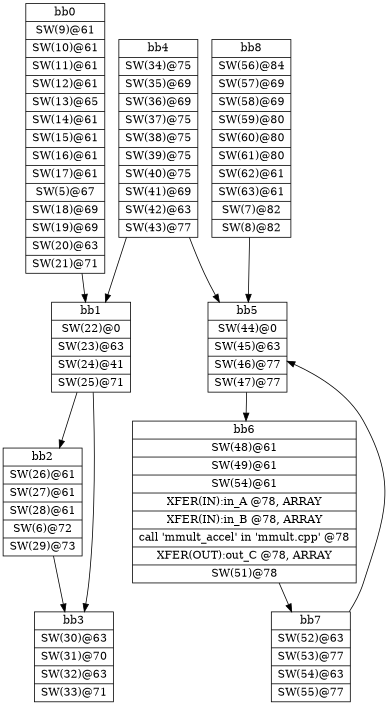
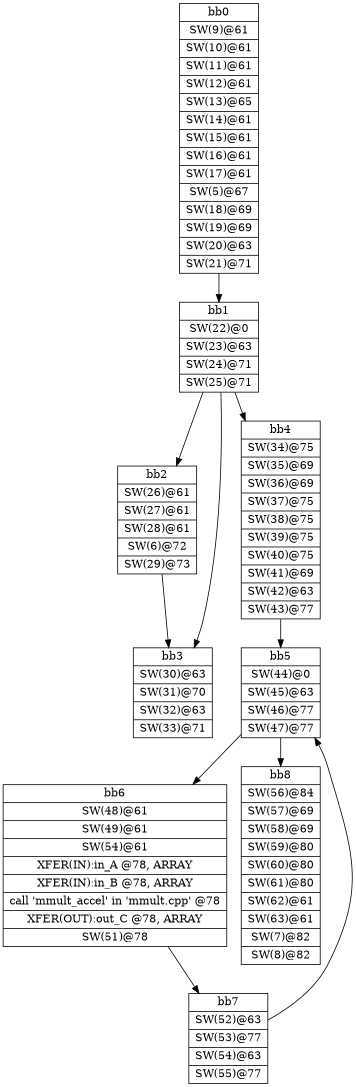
(117, 266) -> (239, 403)
(249, 266) -> (281, 748)
(91, 365) -> (219, 365)
